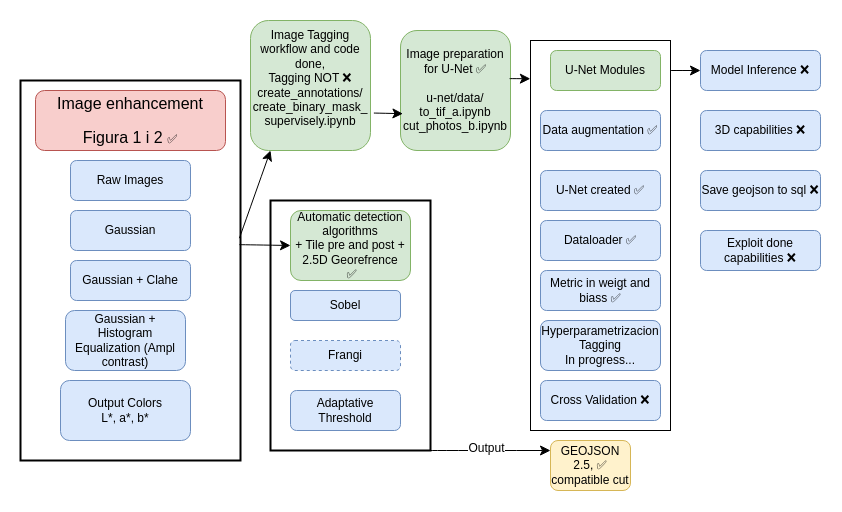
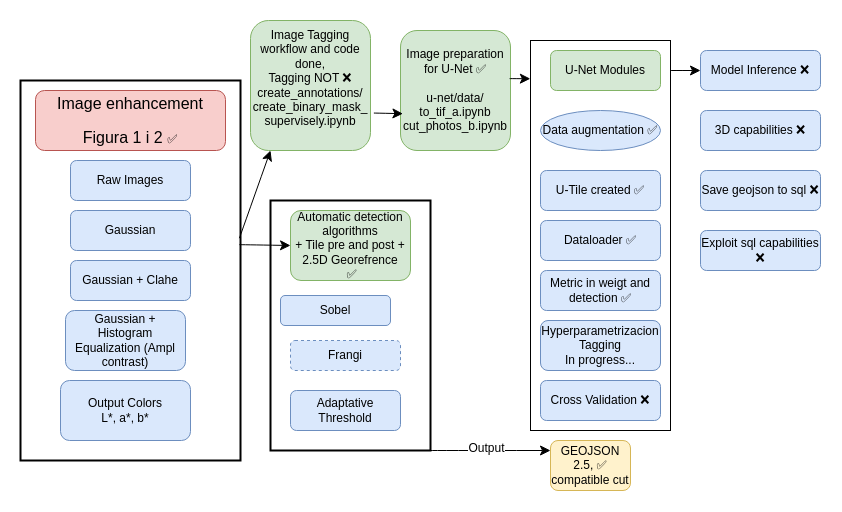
(601, 131) -> (601, 131)
(601, 191) -> (601, 191)
(761, 251) -> (761, 251)
(601, 291) -> (601, 291)
(346, 306) -> (336, 311)
